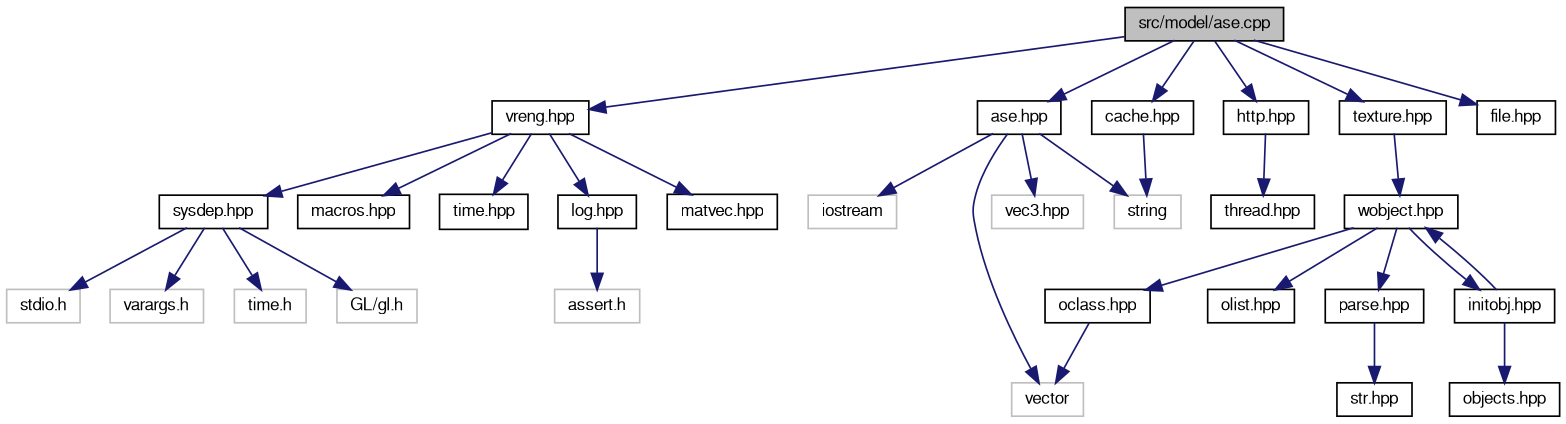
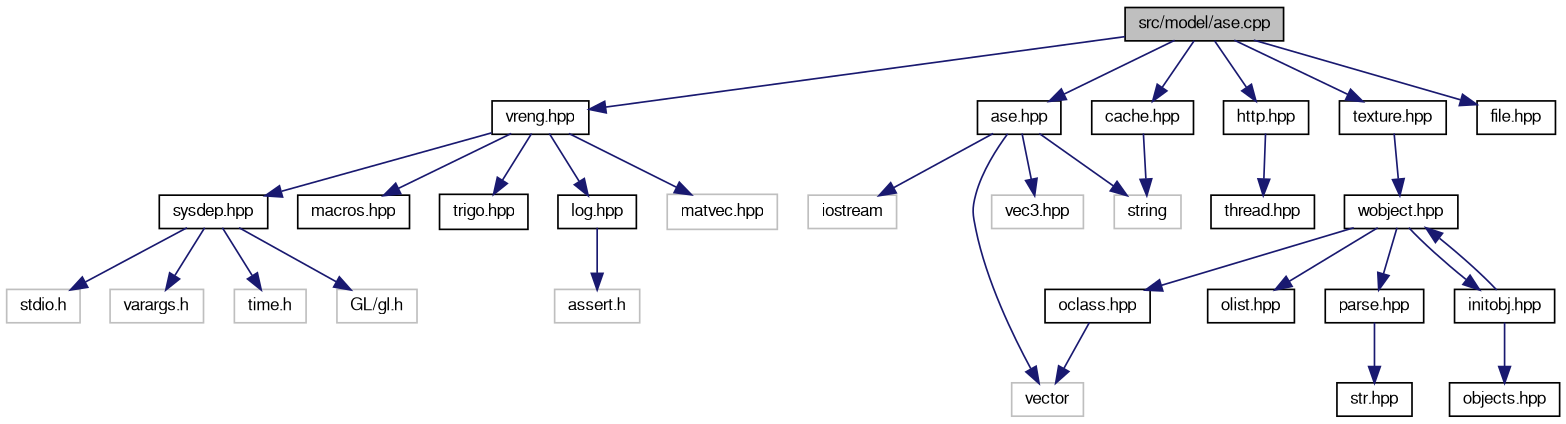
(484, 212) -> (484, 212)
(722, 212) -> (722, 212)
